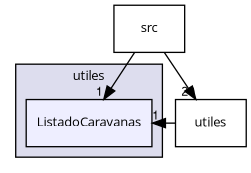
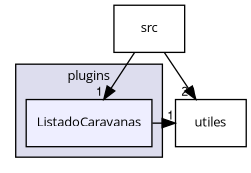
(89, 77) -> (89, 77)
(170, 123) -> (157, 123)
